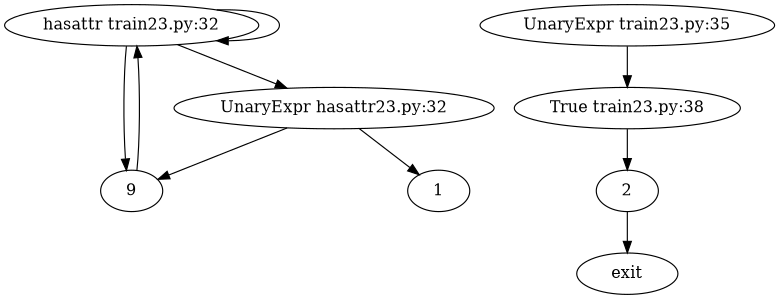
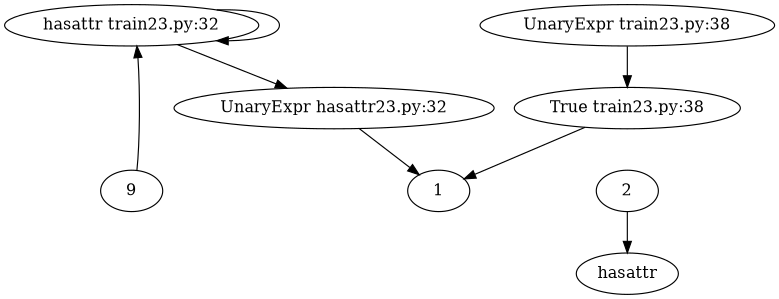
(627, 25) -> (627, 25)
(124, 102) -> none
(627, 144) -> (530, 151)
(228, 151) -> none
(627, 274) -> (627, 274)
